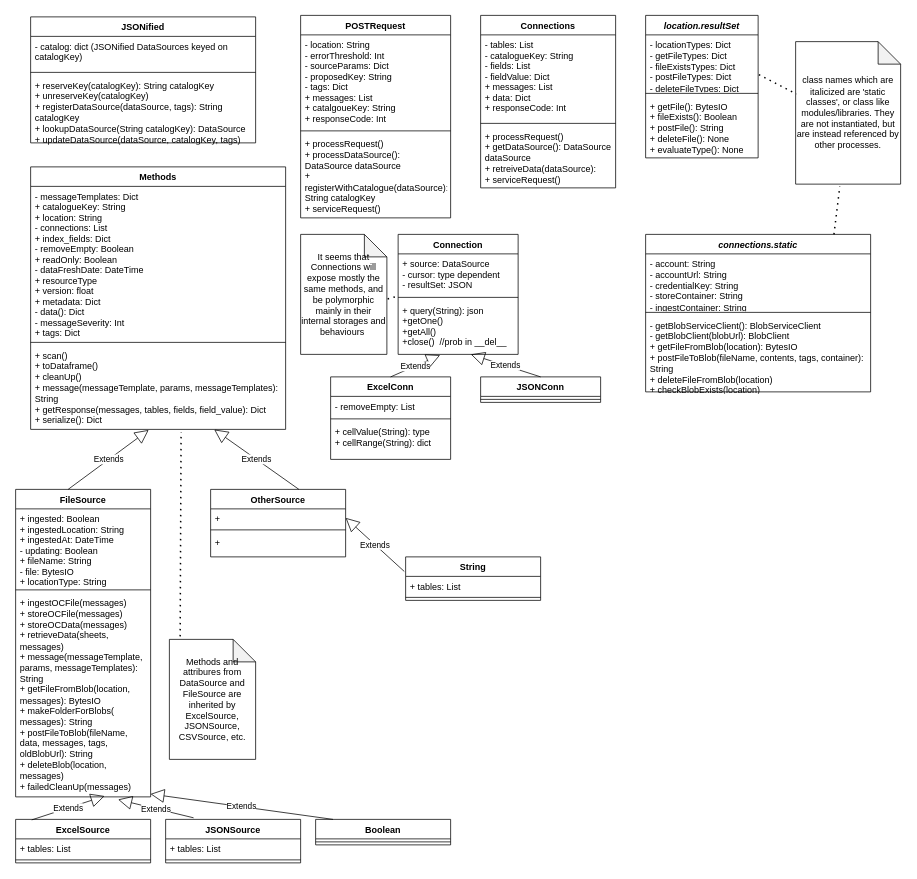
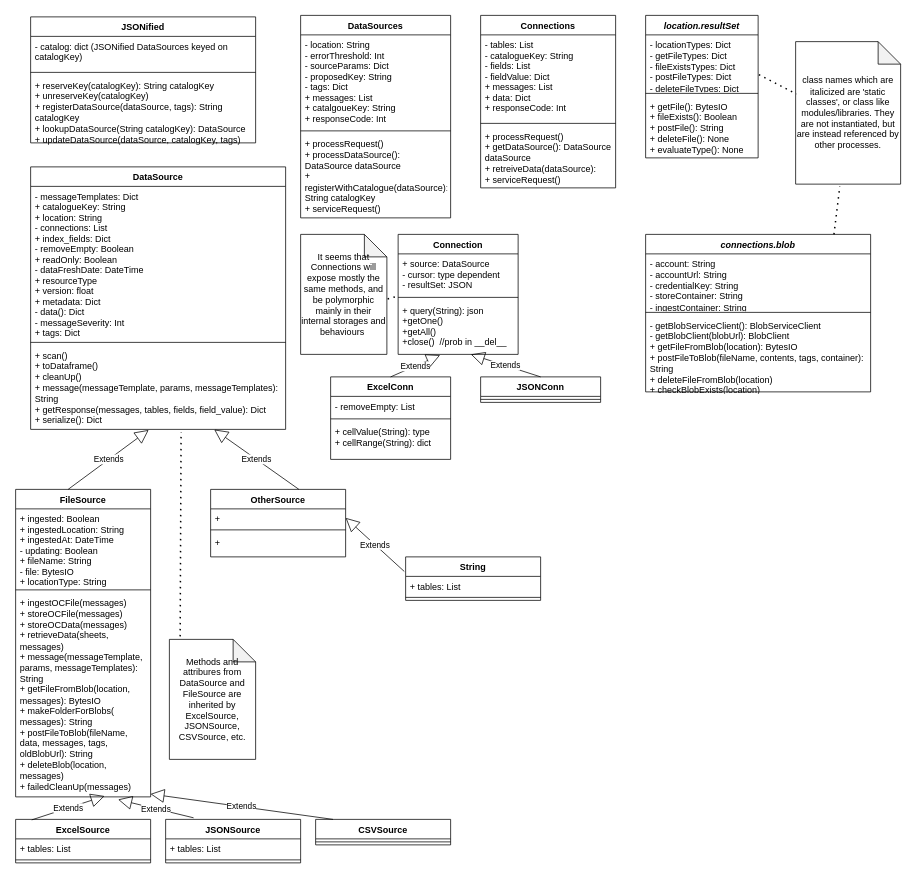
(375, 26) -> (375, 26)
(158, 177) -> (158, 177)
(758, 245) -> (758, 245)
(383, 830) -> (383, 830)
